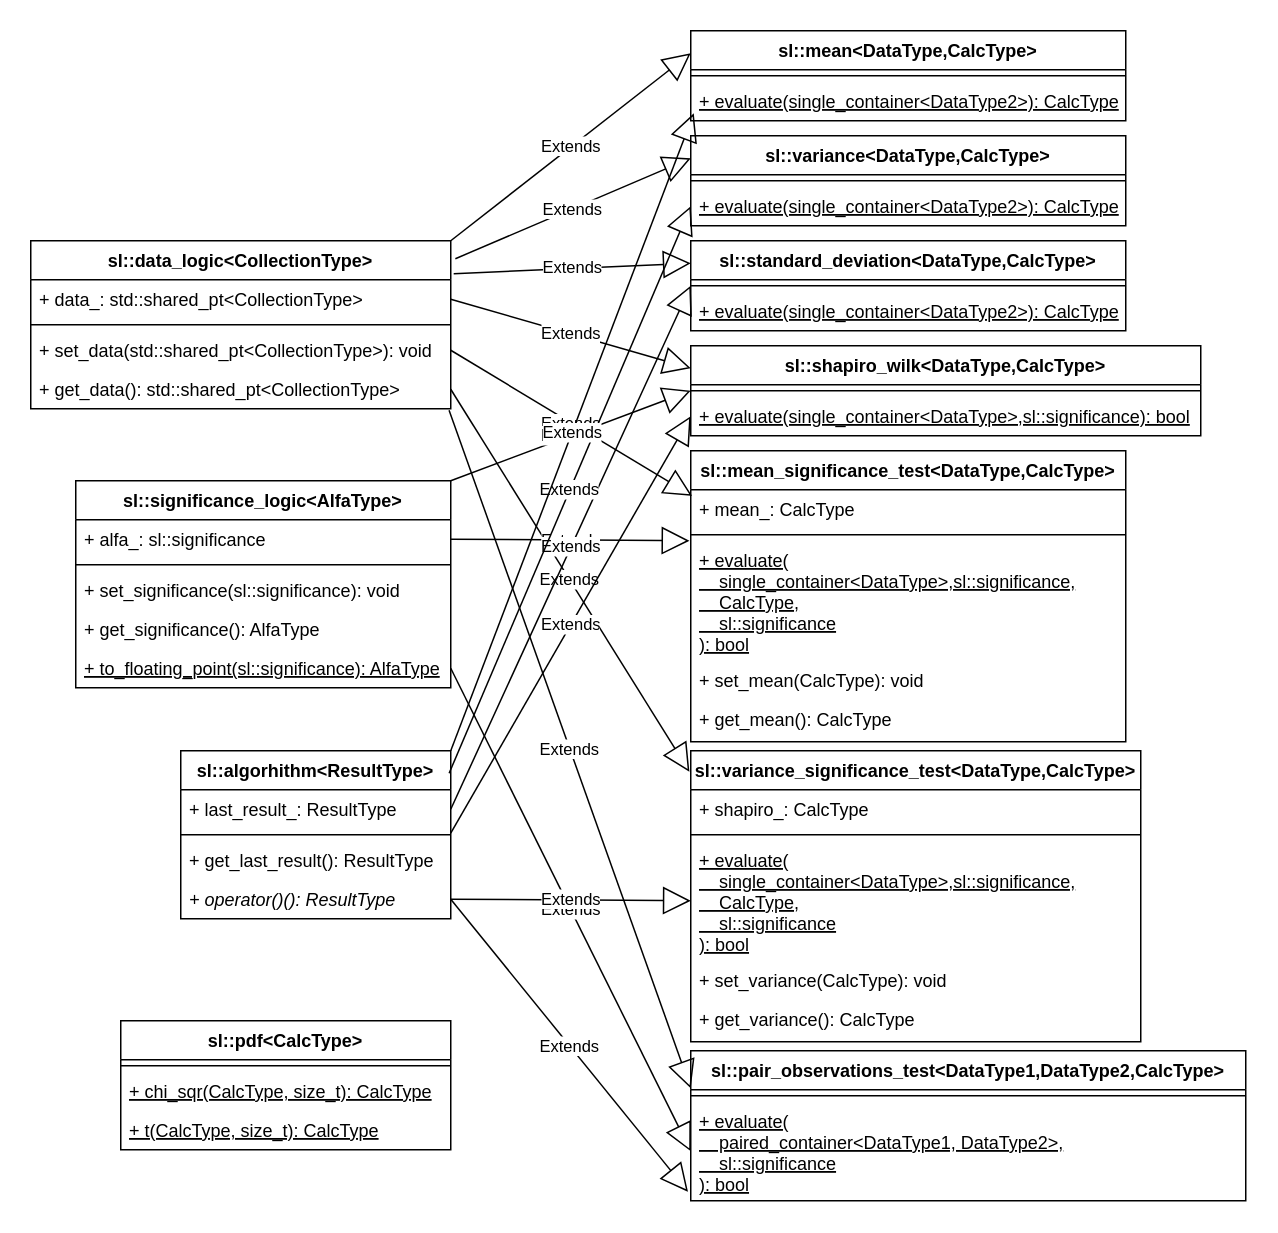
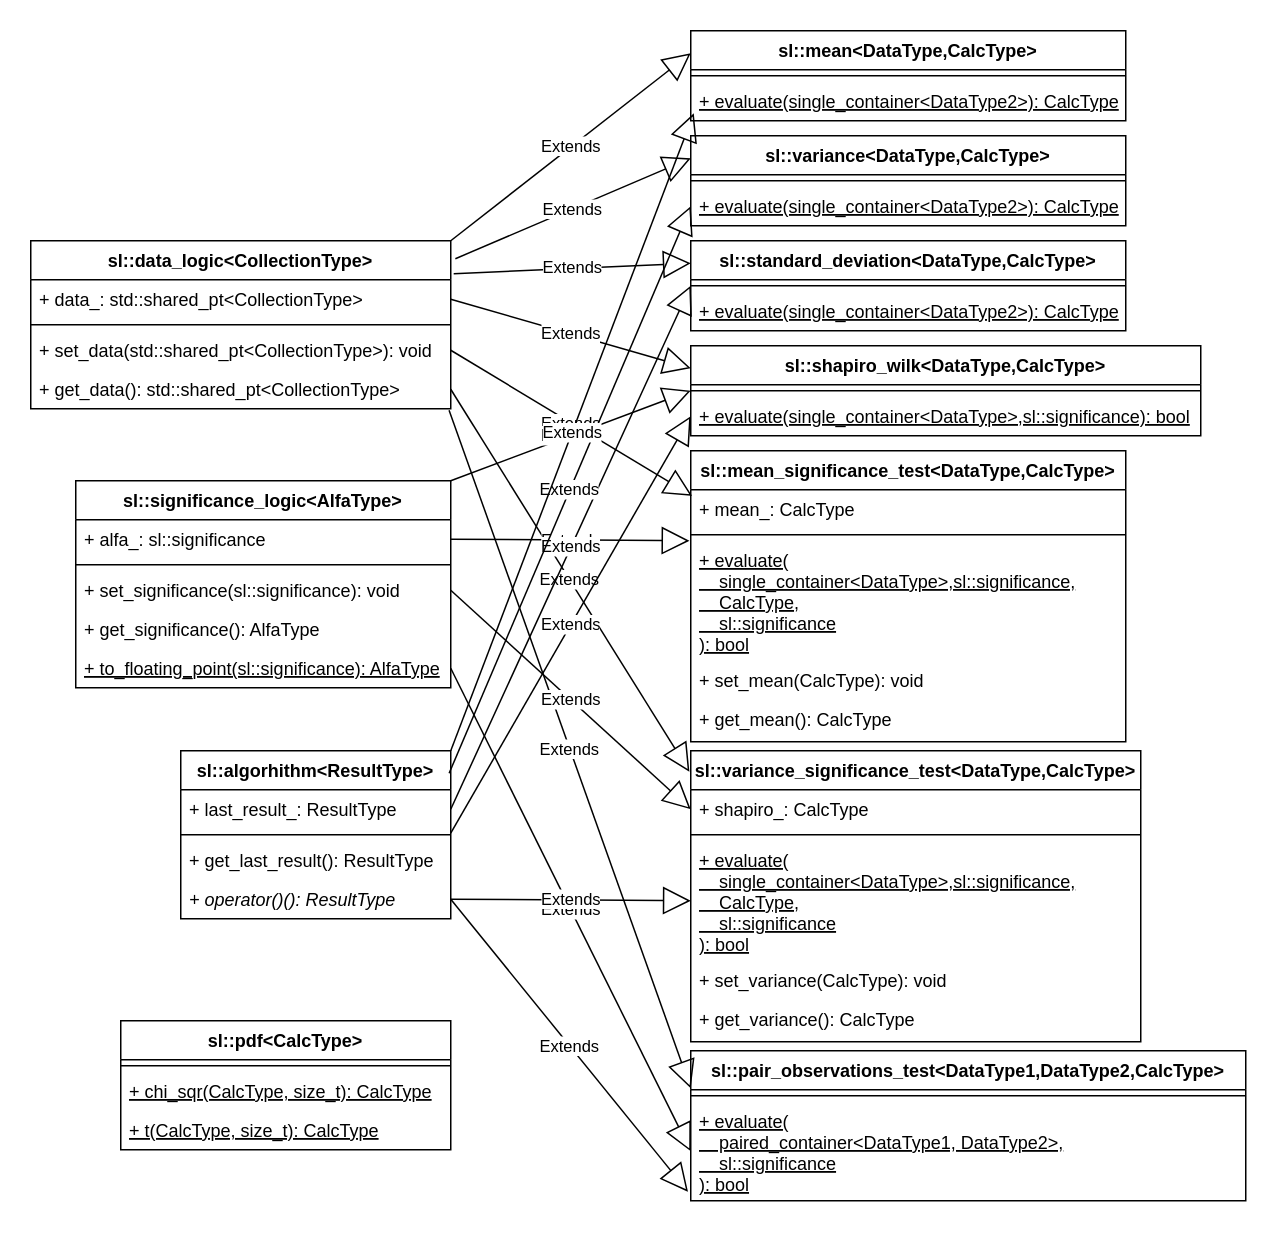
none -> (608, 734)
